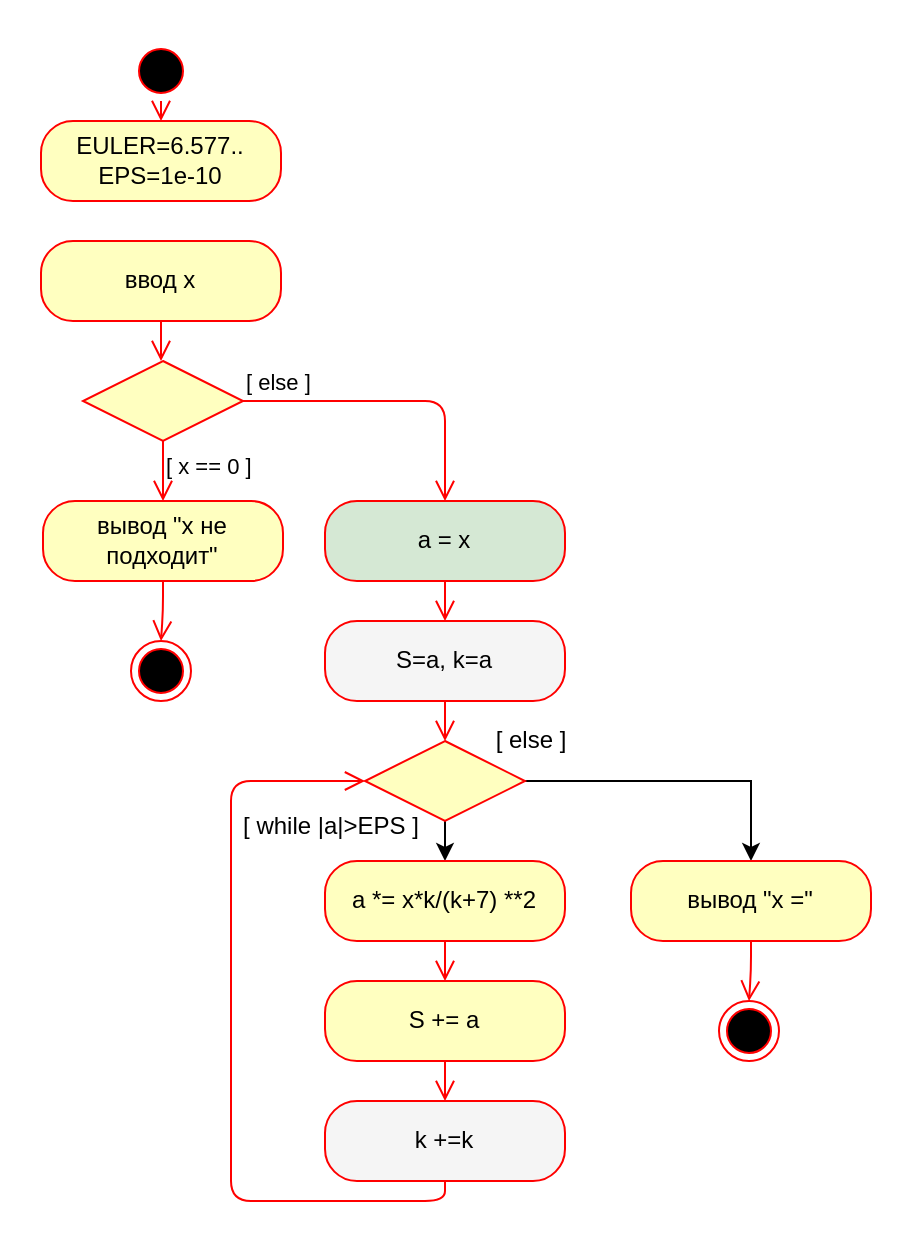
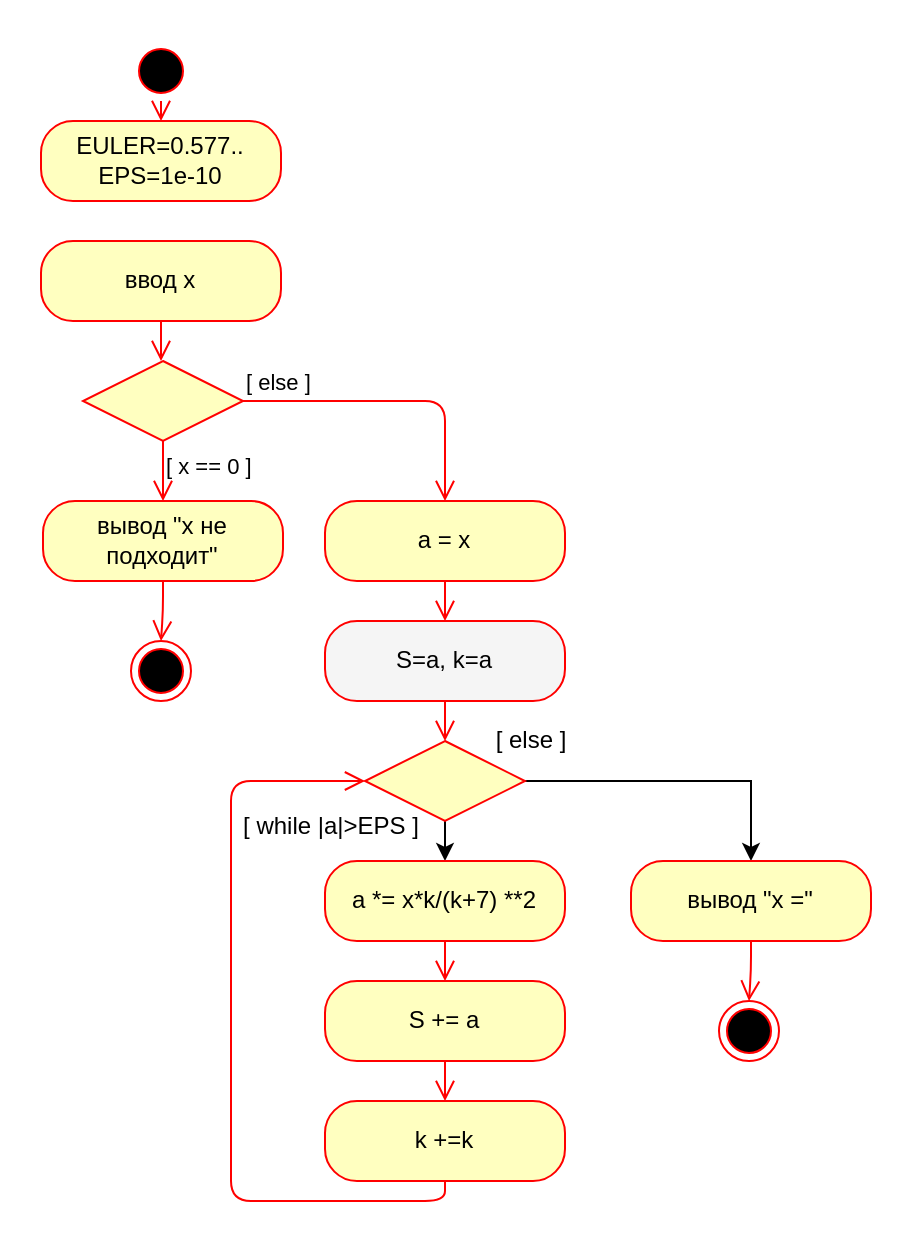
(161, 161) -> (161, 161)
(445, 541) -> (445, 541)
(445, 1141) -> (445, 1141)
